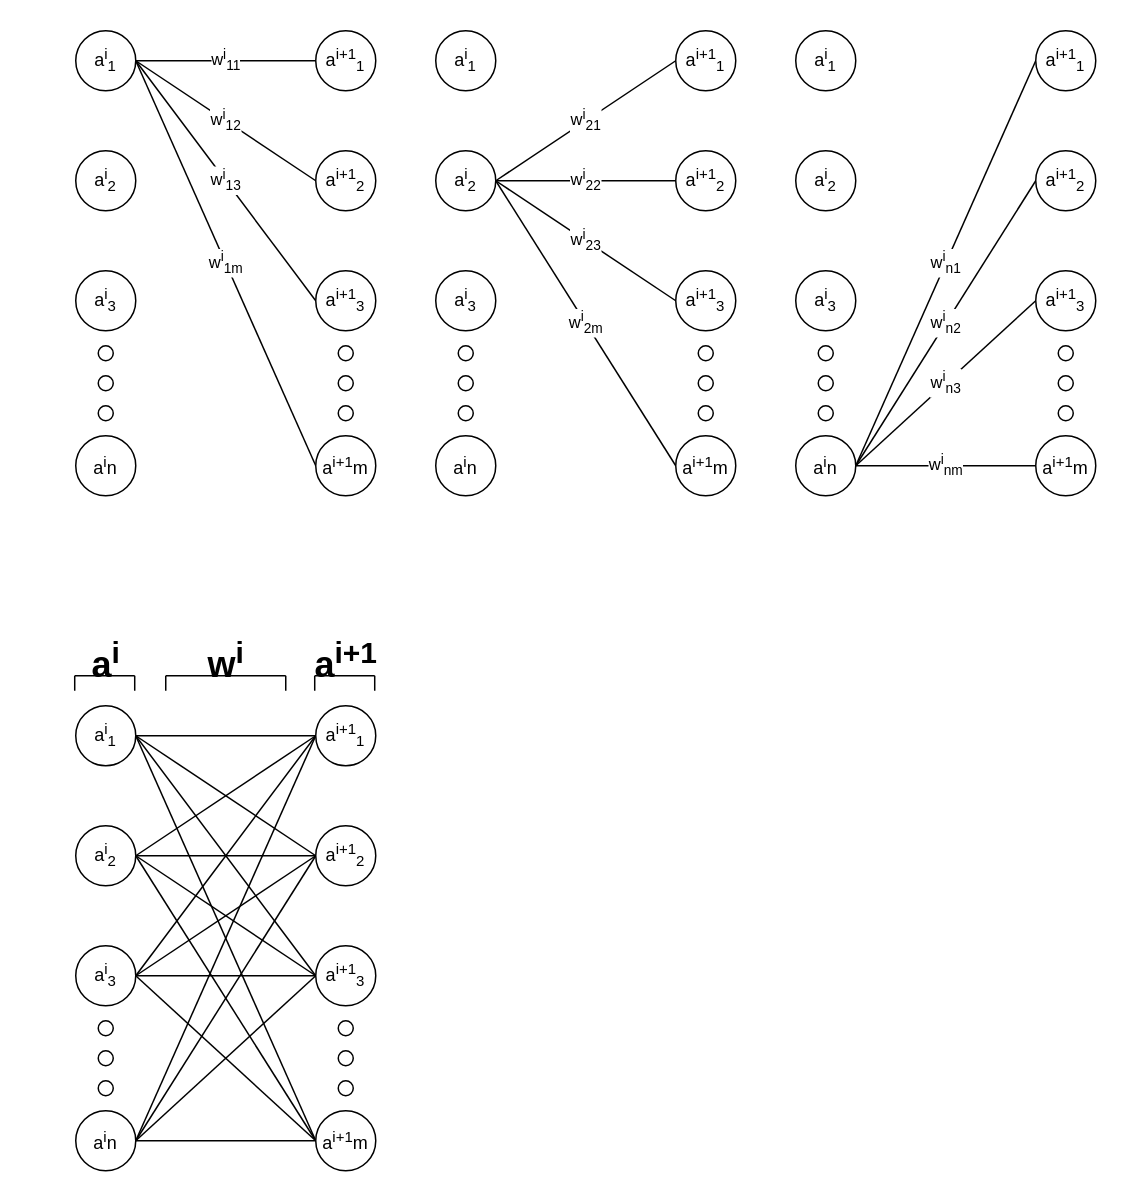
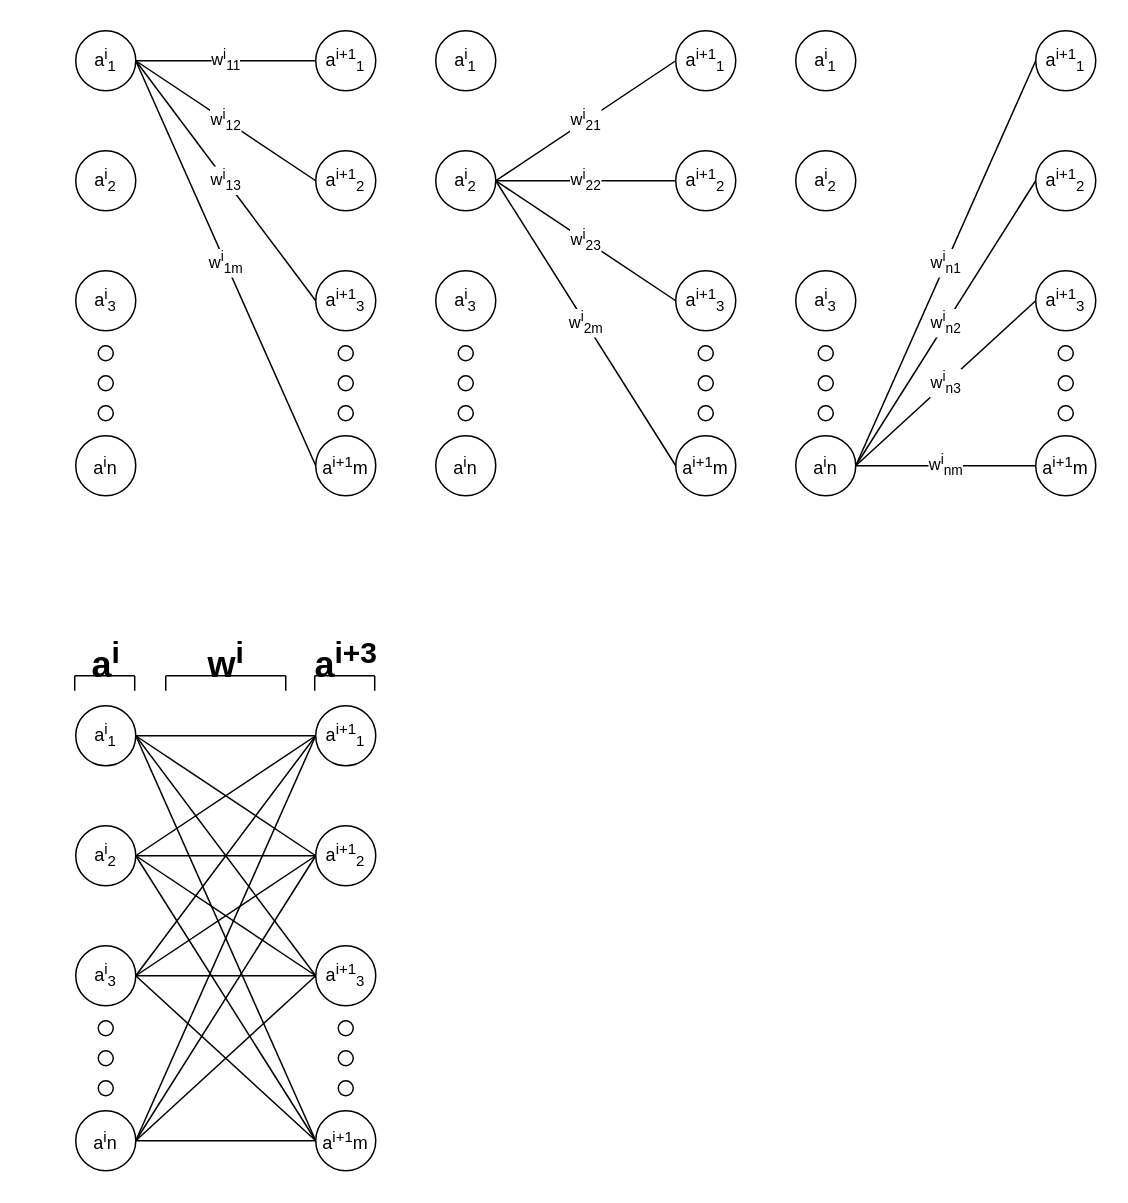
(347, 661) -> (347, 661)
